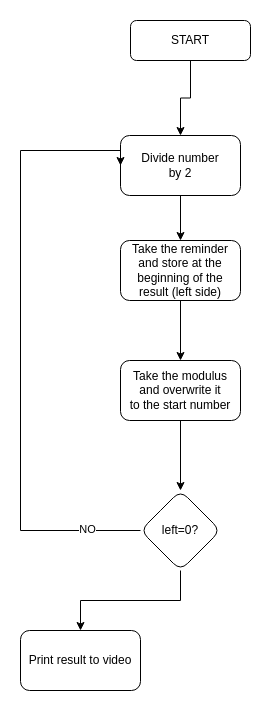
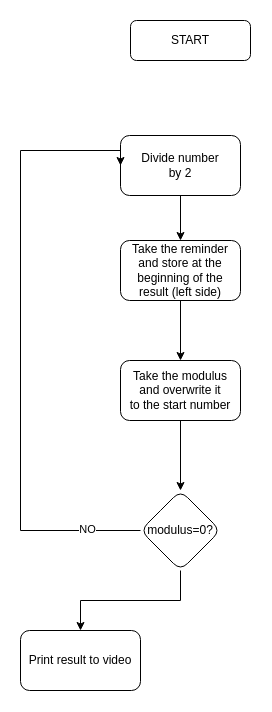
(189, 98) -> none
(181, 531) -> (181, 531)
